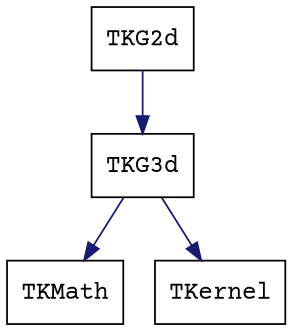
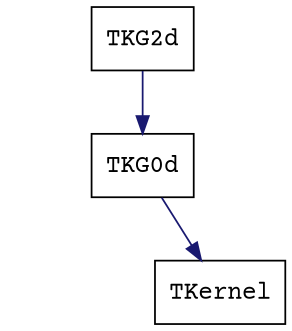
(143, 166) -> (143, 166)
(65, 292) -> none
